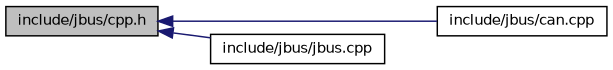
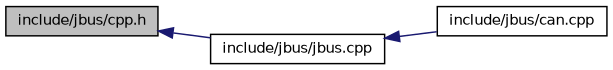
(305, 21) -> (418, 34)
